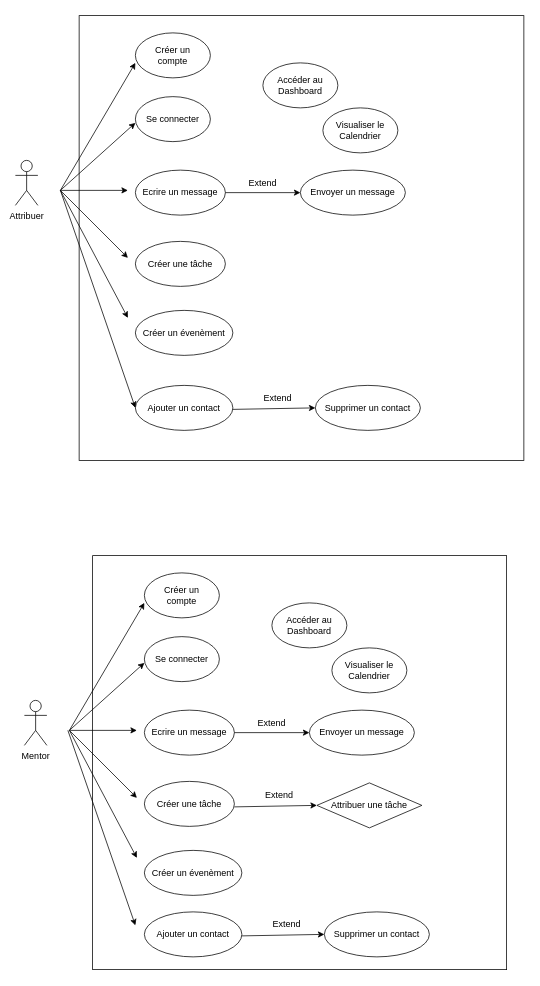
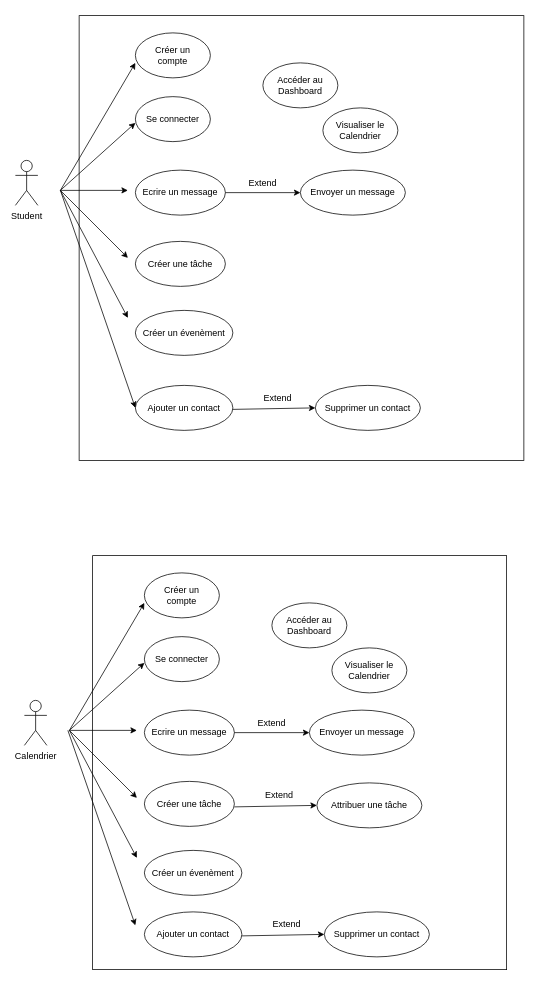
(27, 216) -> (27, 216)
(36, 756) -> (36, 756)
(369, 805) -> (369, 805)
